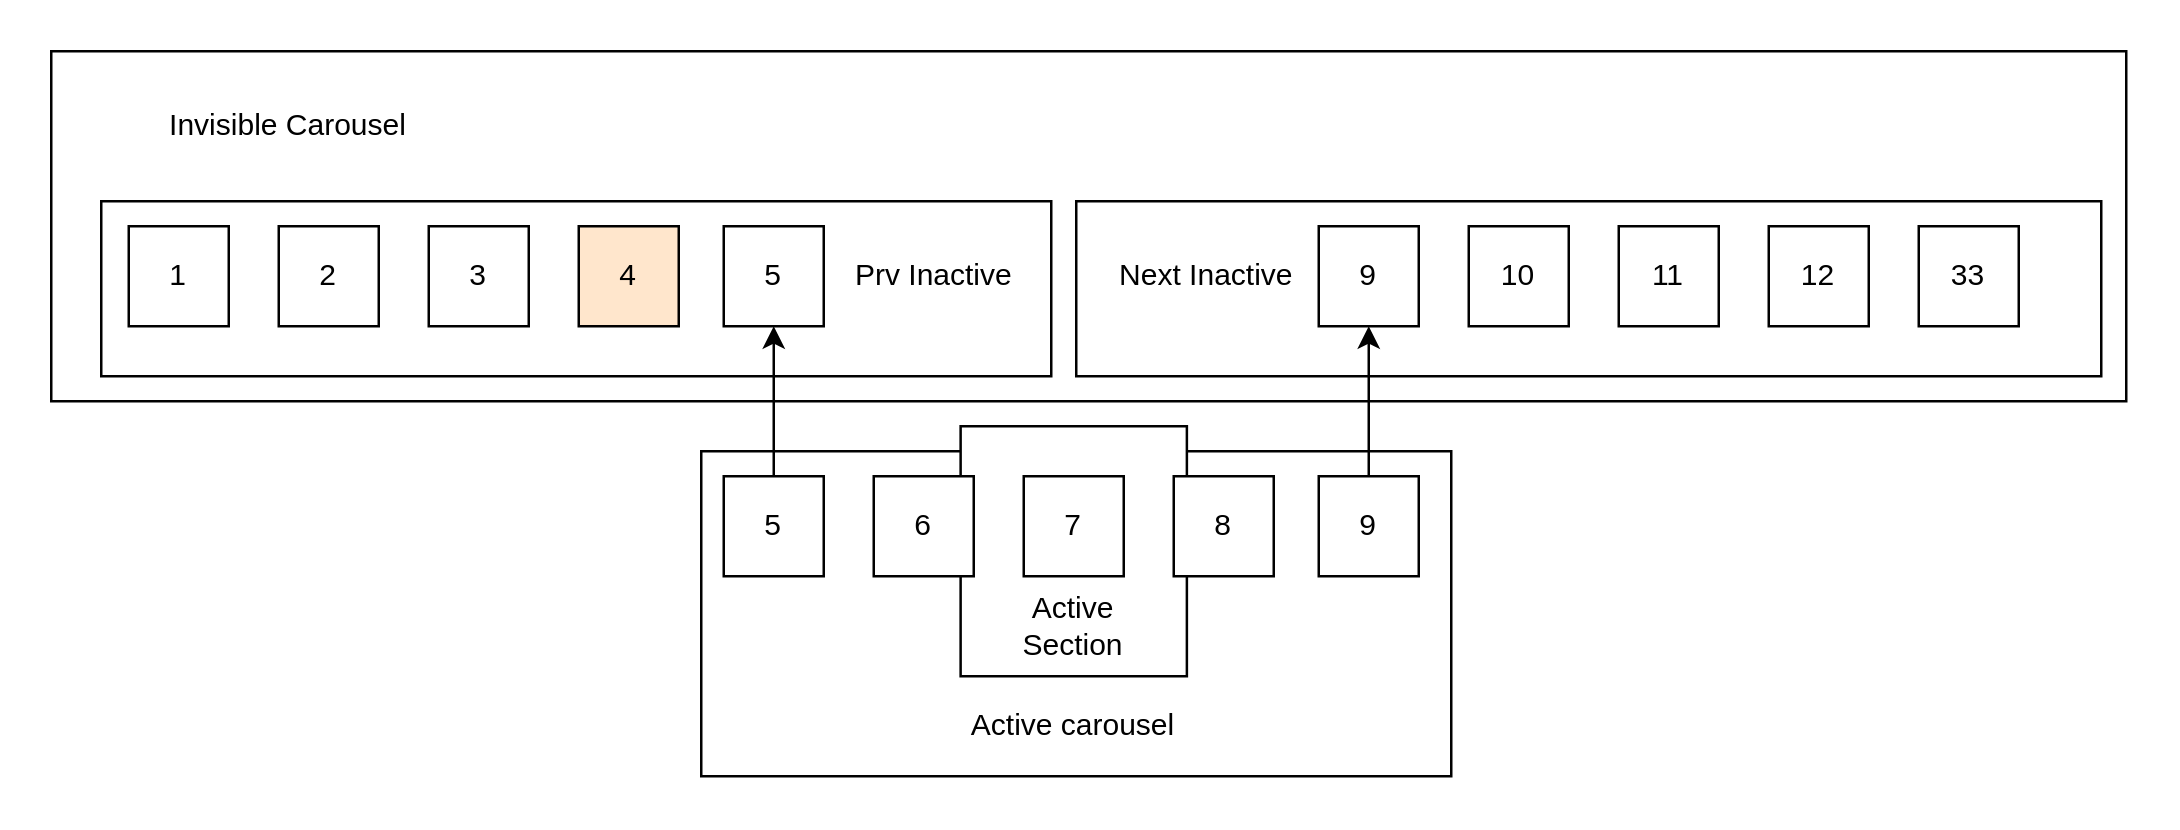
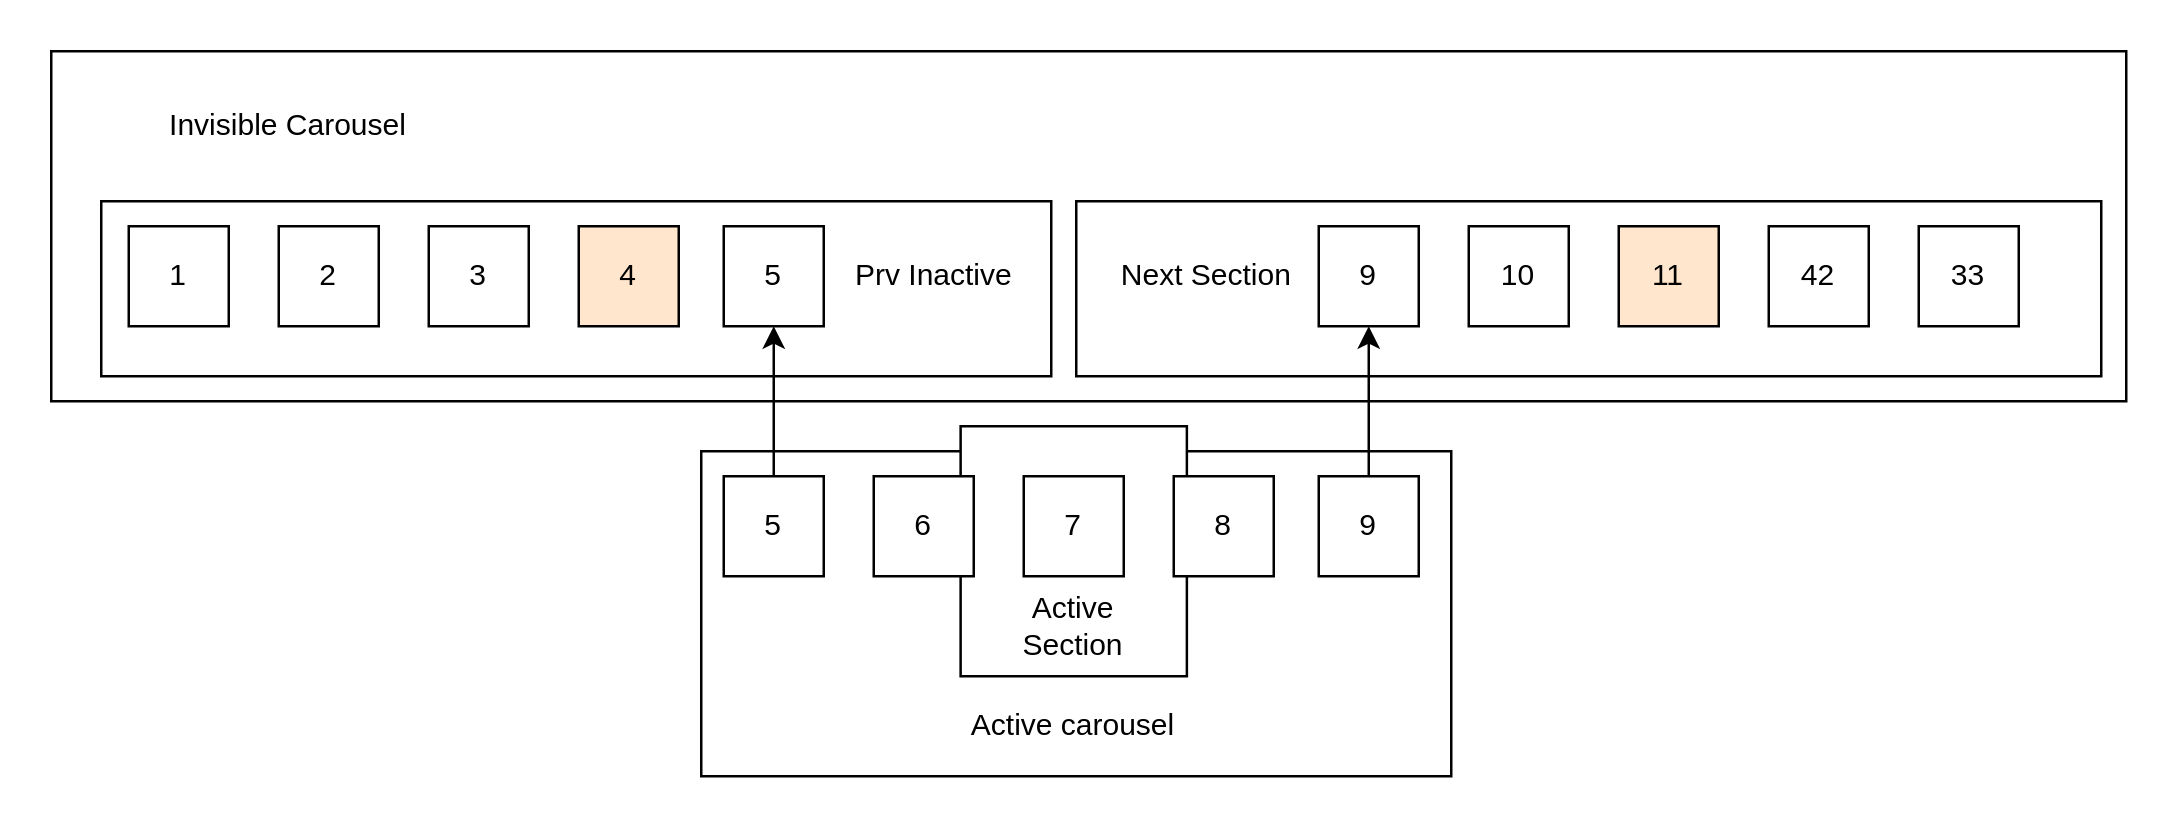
(1211, 276) -> (1211, 276)
(1669, 276) -> (1669, 276)
(1819, 276) -> (1819, 276)
